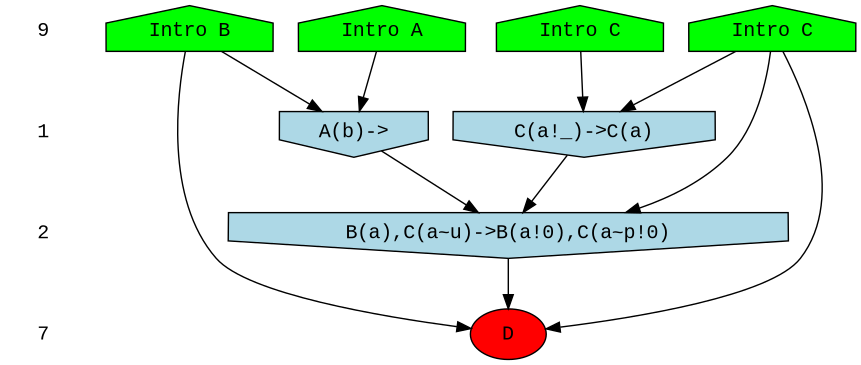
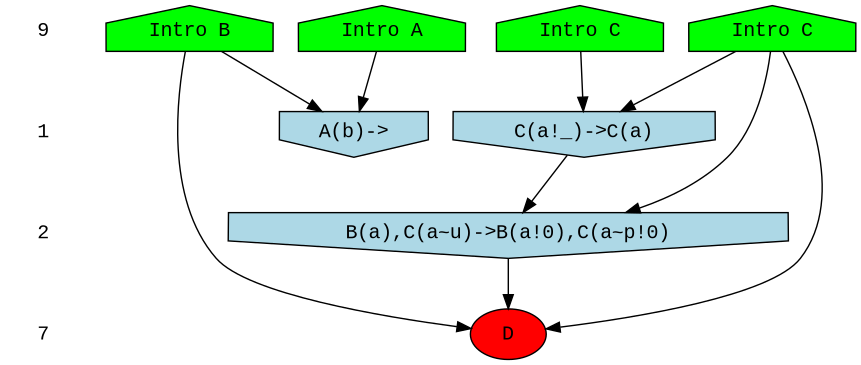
(424, 178) -> none
